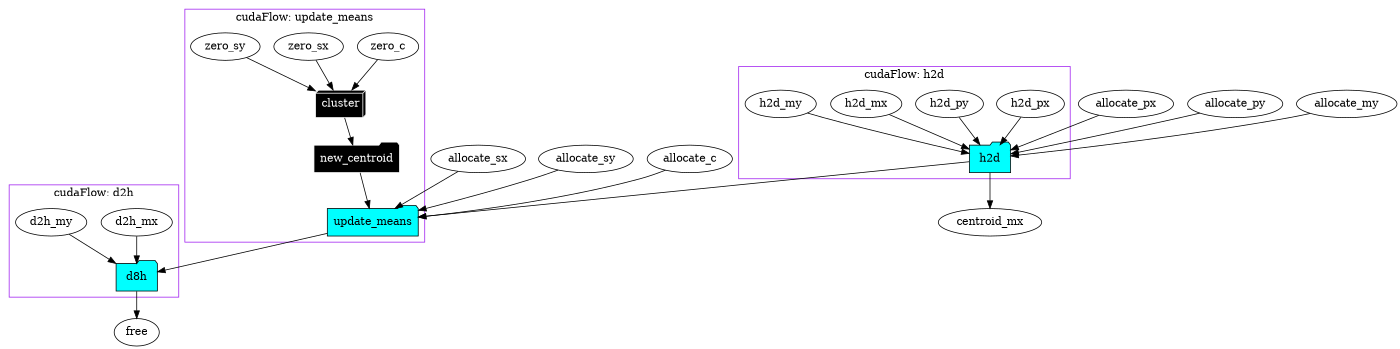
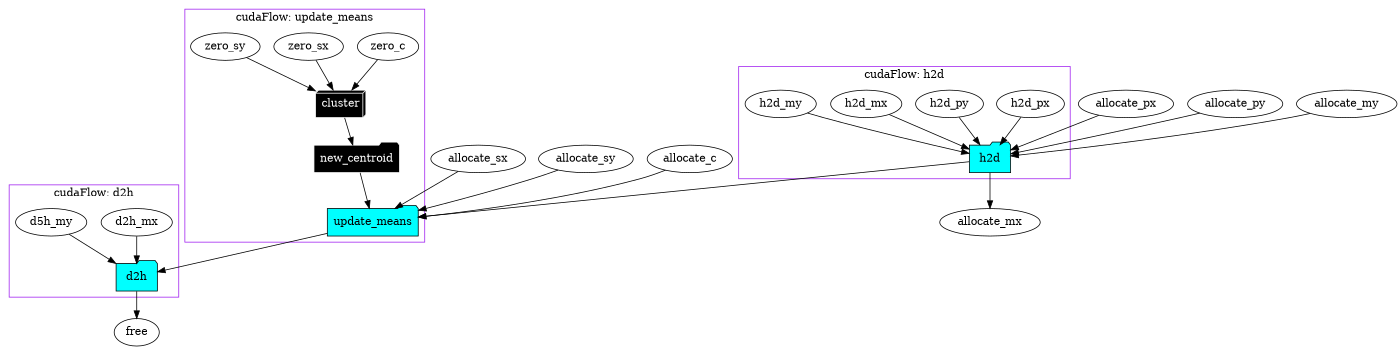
(51, 222) -> (51, 222)
(990, 222) -> (990, 222)
(137, 277) -> (137, 277)
